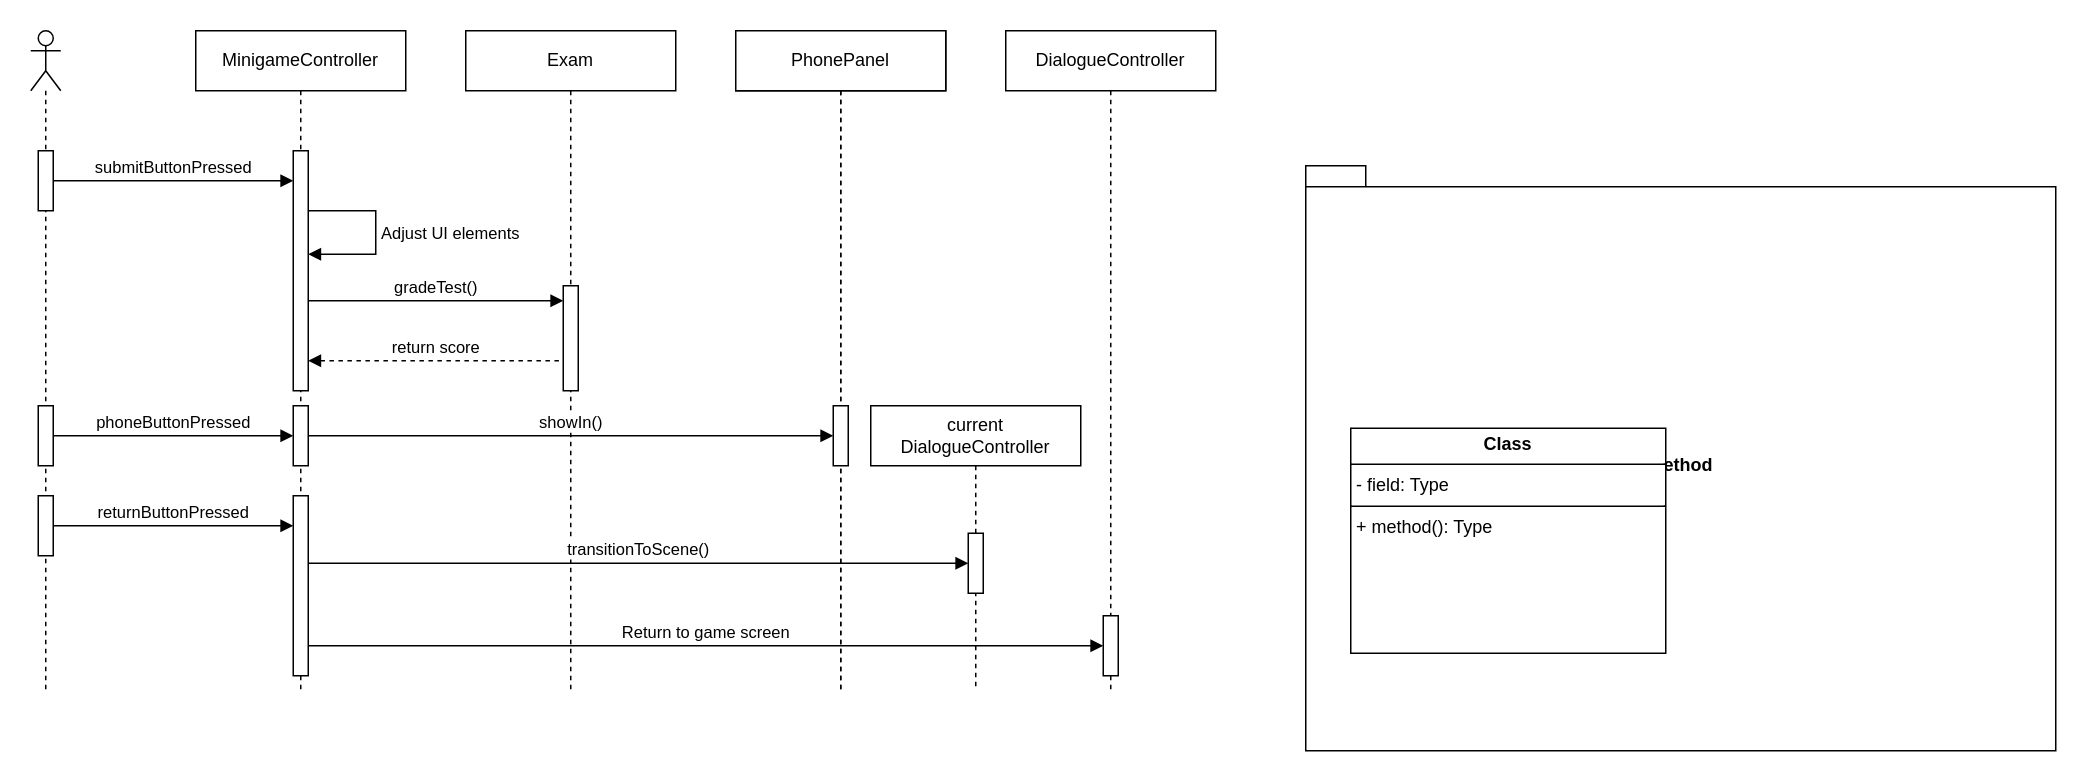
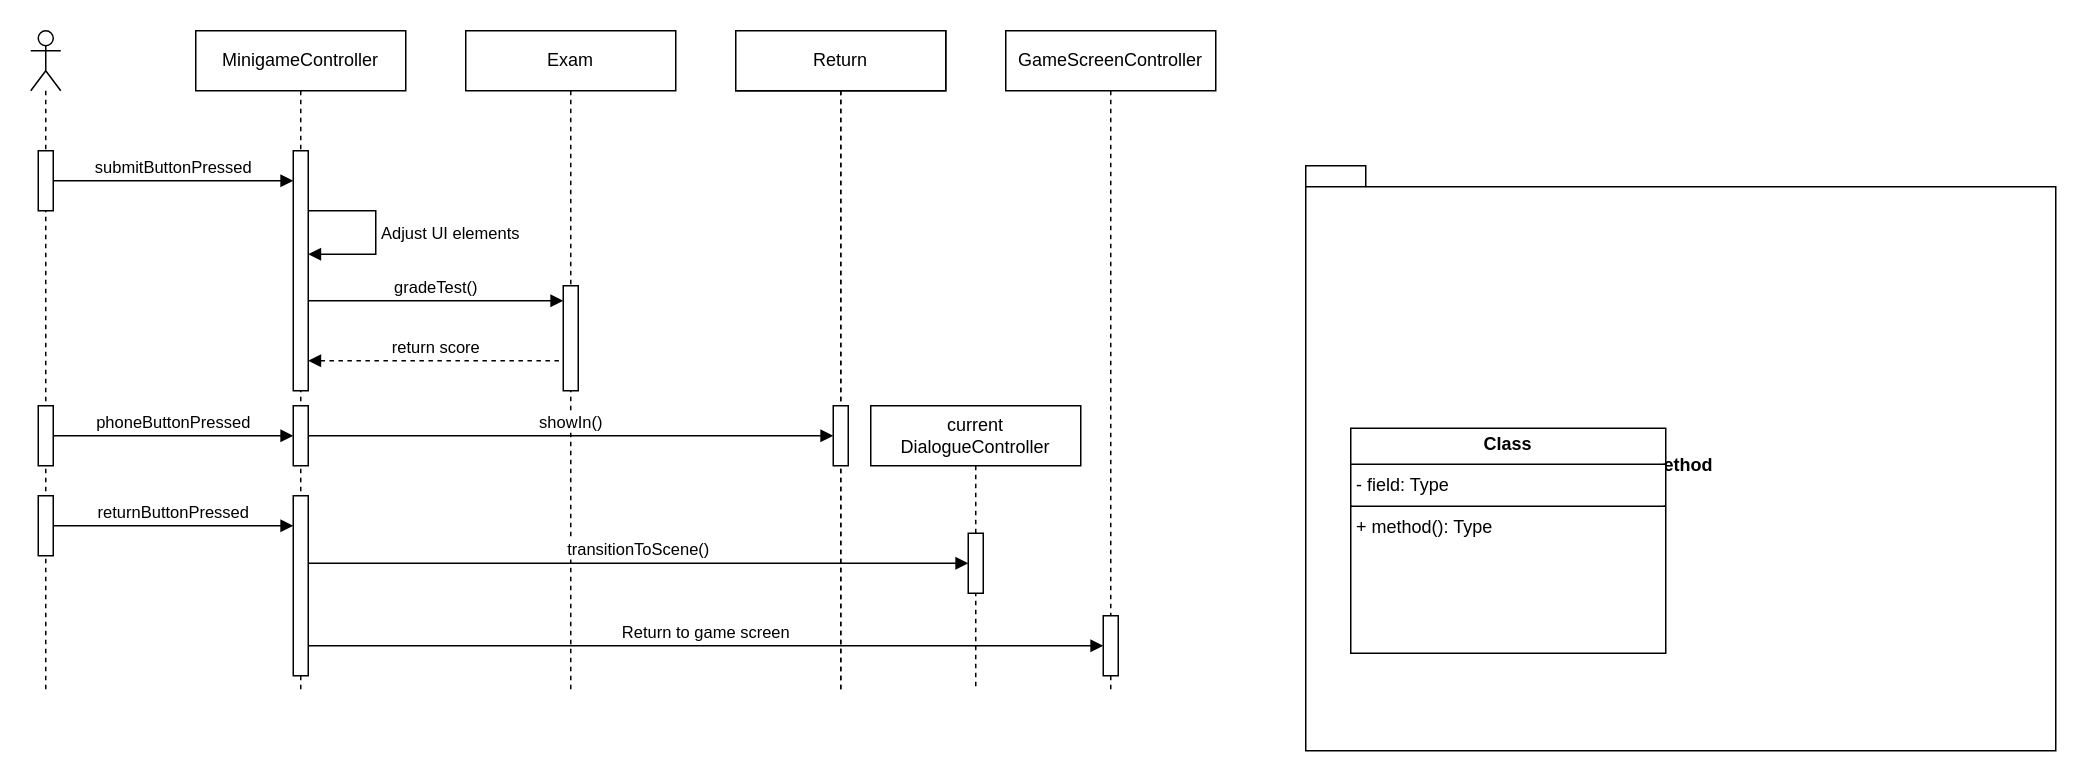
(841, 61) -> (841, 61)
(1111, 61) -> (1111, 61)
